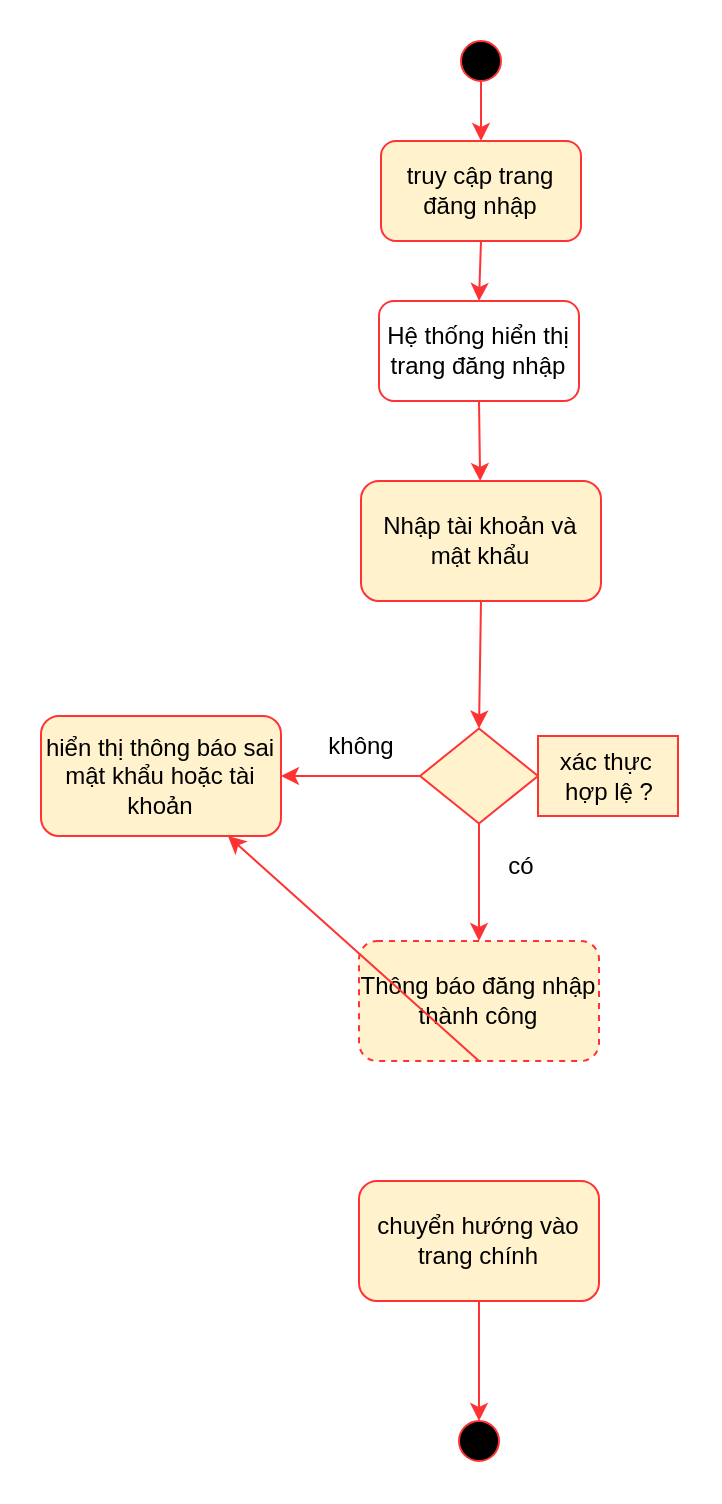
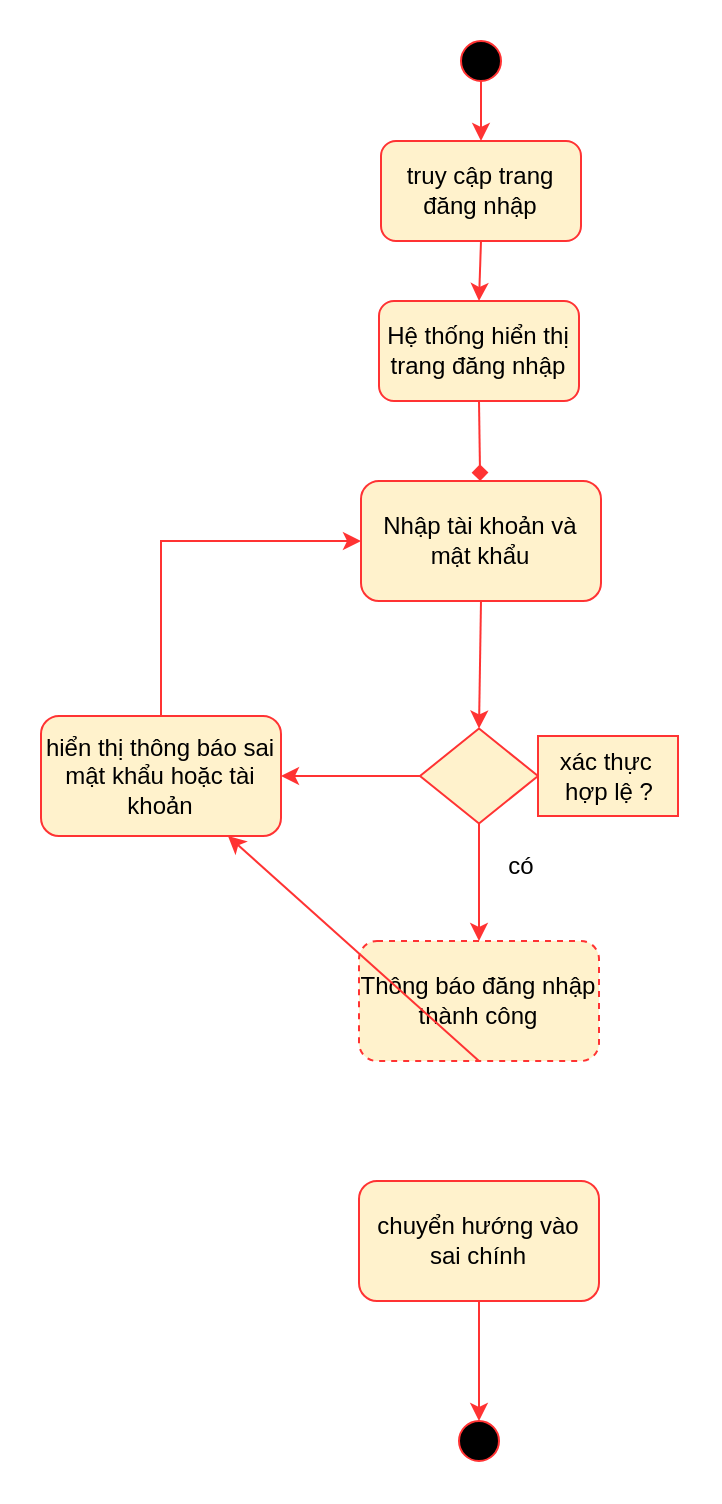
(479, 351) -> (479, 351)
(480, 466) -> (480, 465)
none -> (167, 541)
(360, 746) -> none
(479, 1241) -> (479, 1241)
